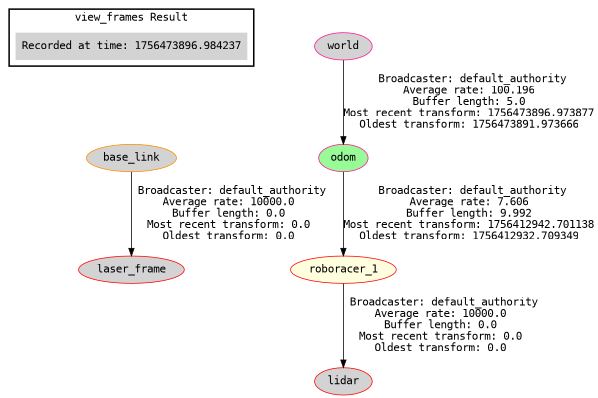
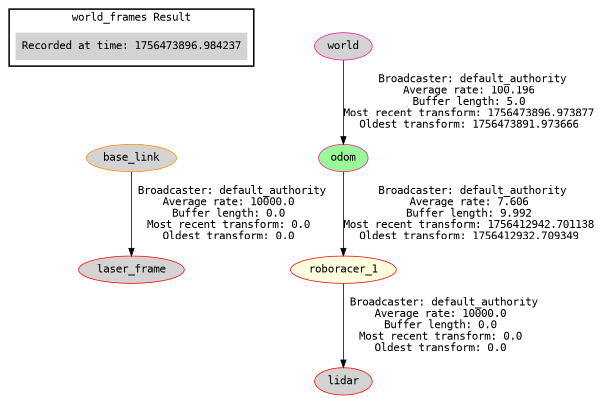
(131, 18) -> (131, 18)
